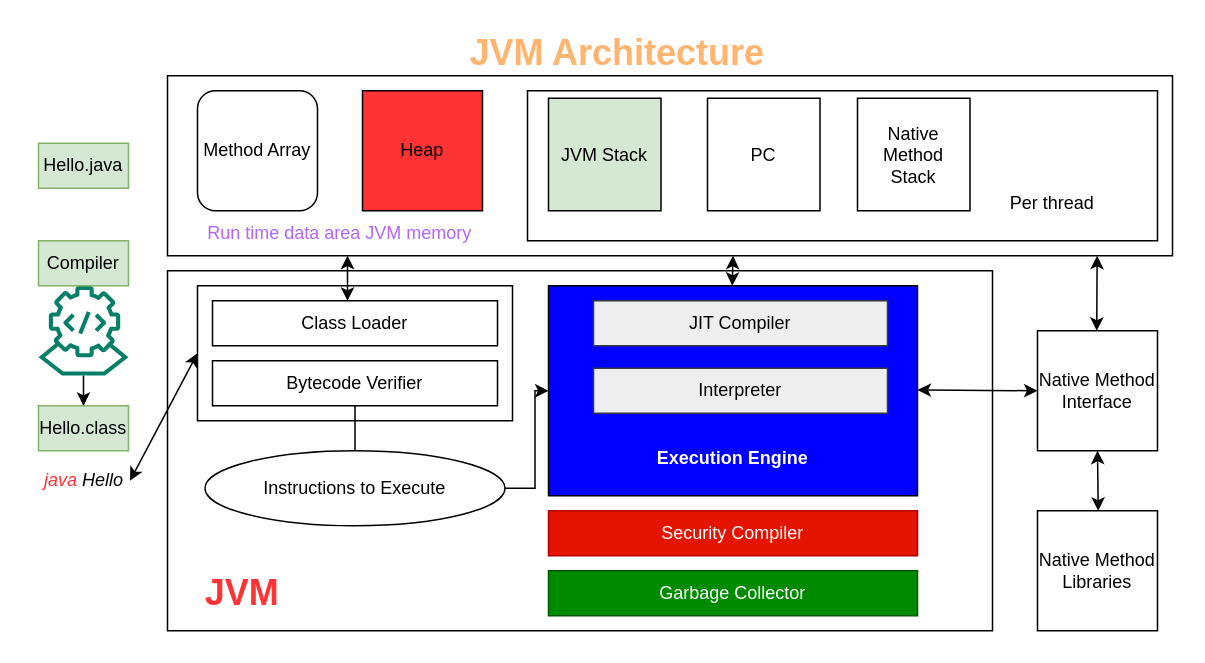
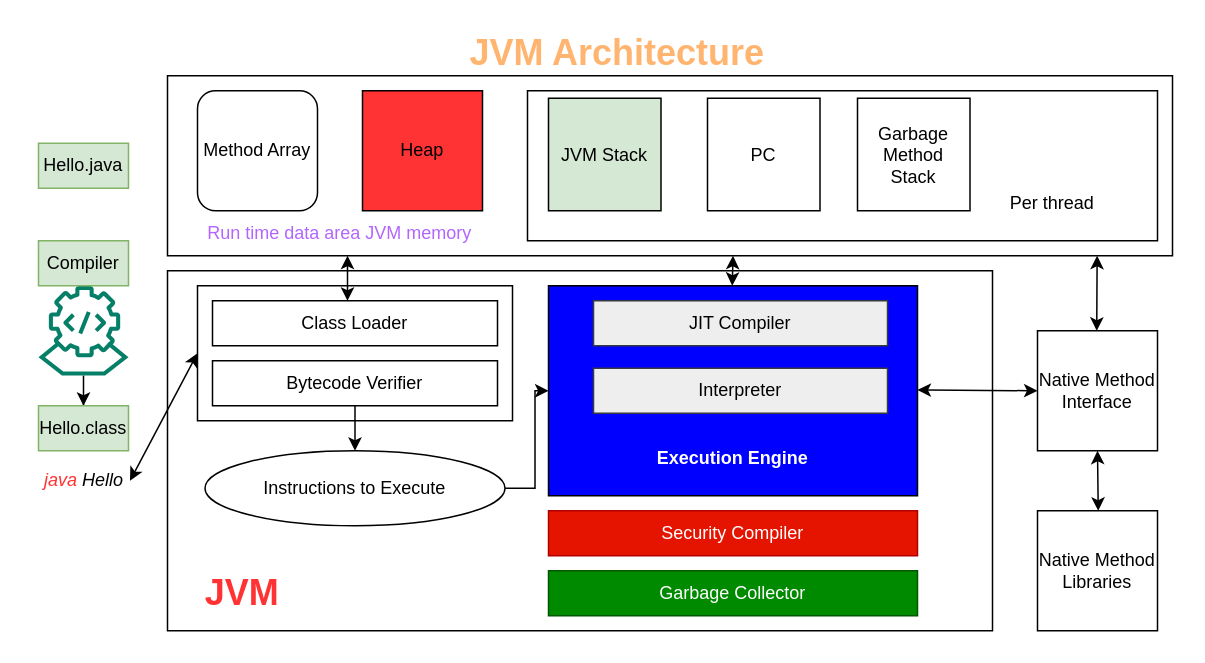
(914, 155) -> (914, 155)
(355, 443) -> (355, 439)
